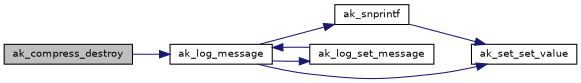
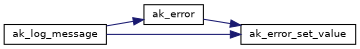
(372, 15) -> (174, 15)
(68, 54) -> none
(372, 54) -> none
(524, 54) -> (298, 34)
